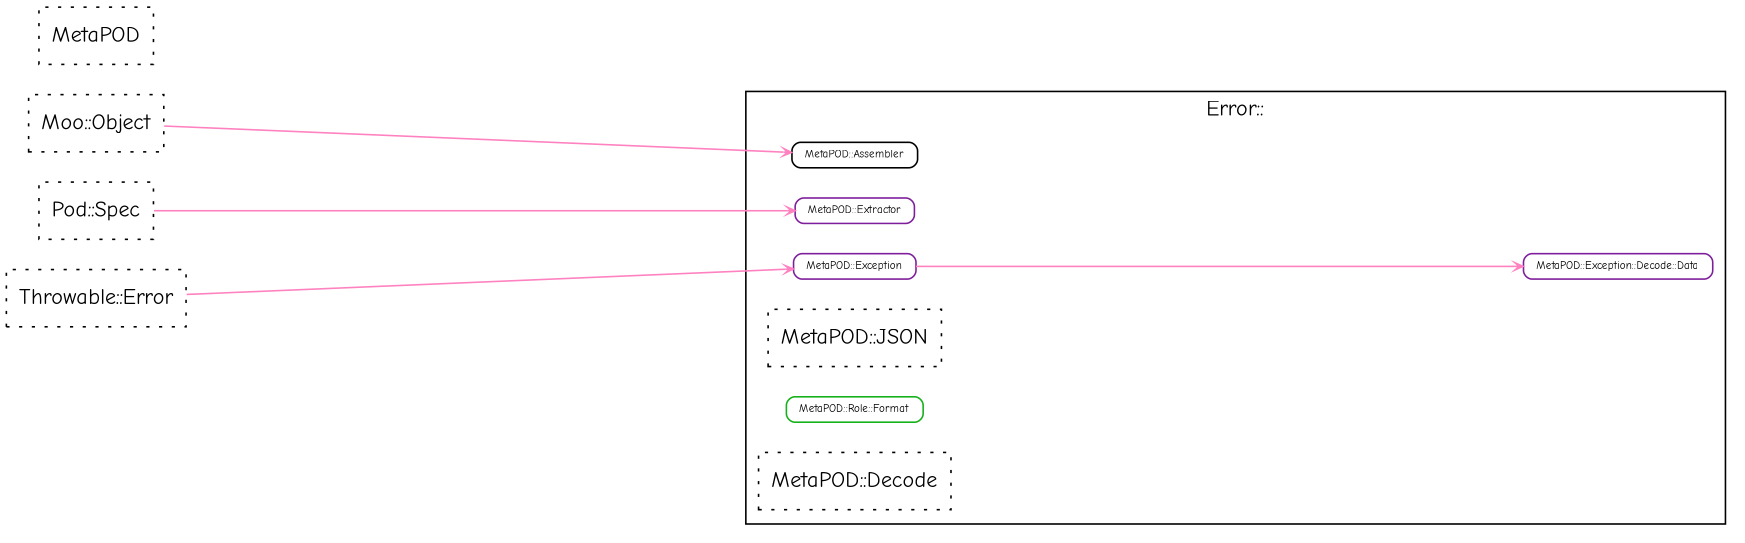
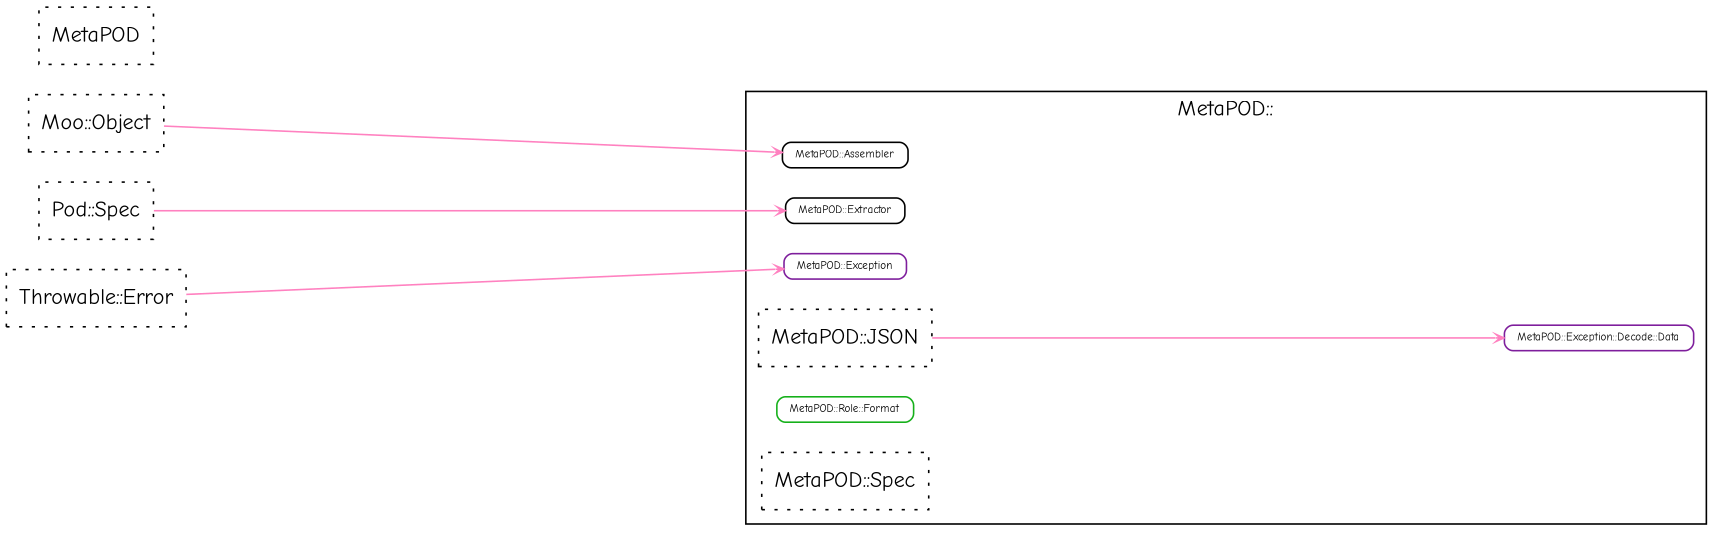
(1236, 110) -> (1226, 110)
(855, 211) -> (845, 211)
(1215, 266) -> (1214, 338)
(855, 481) -> (845, 481)
